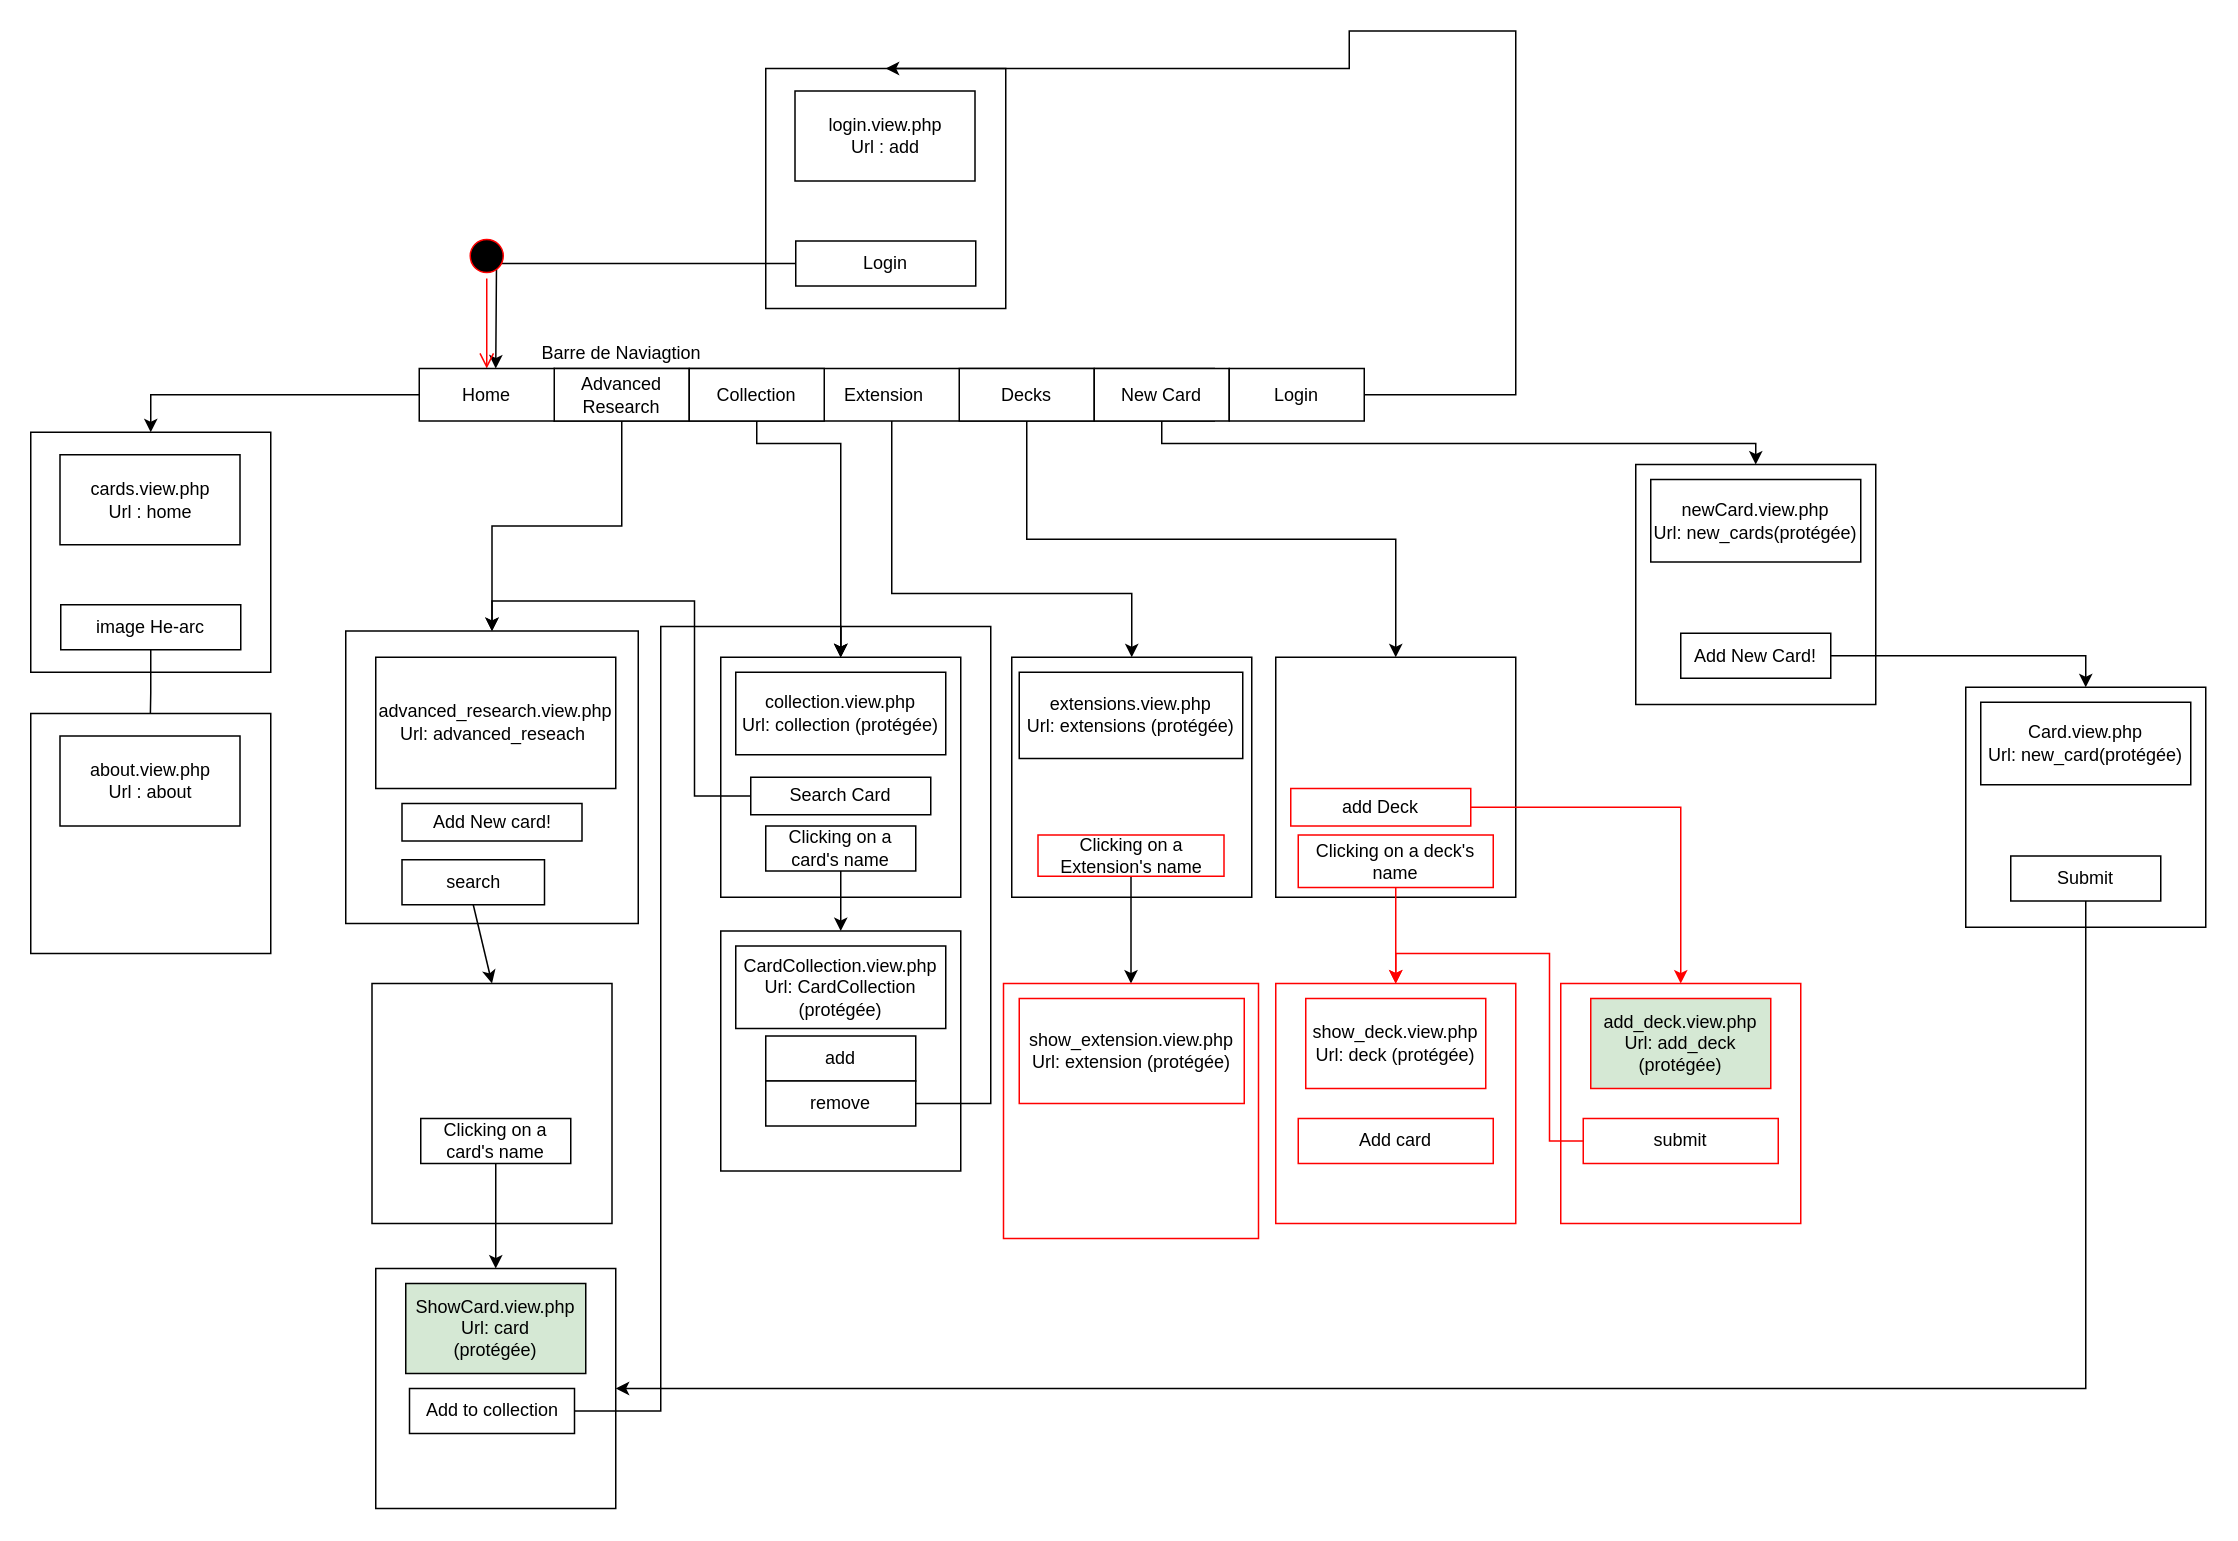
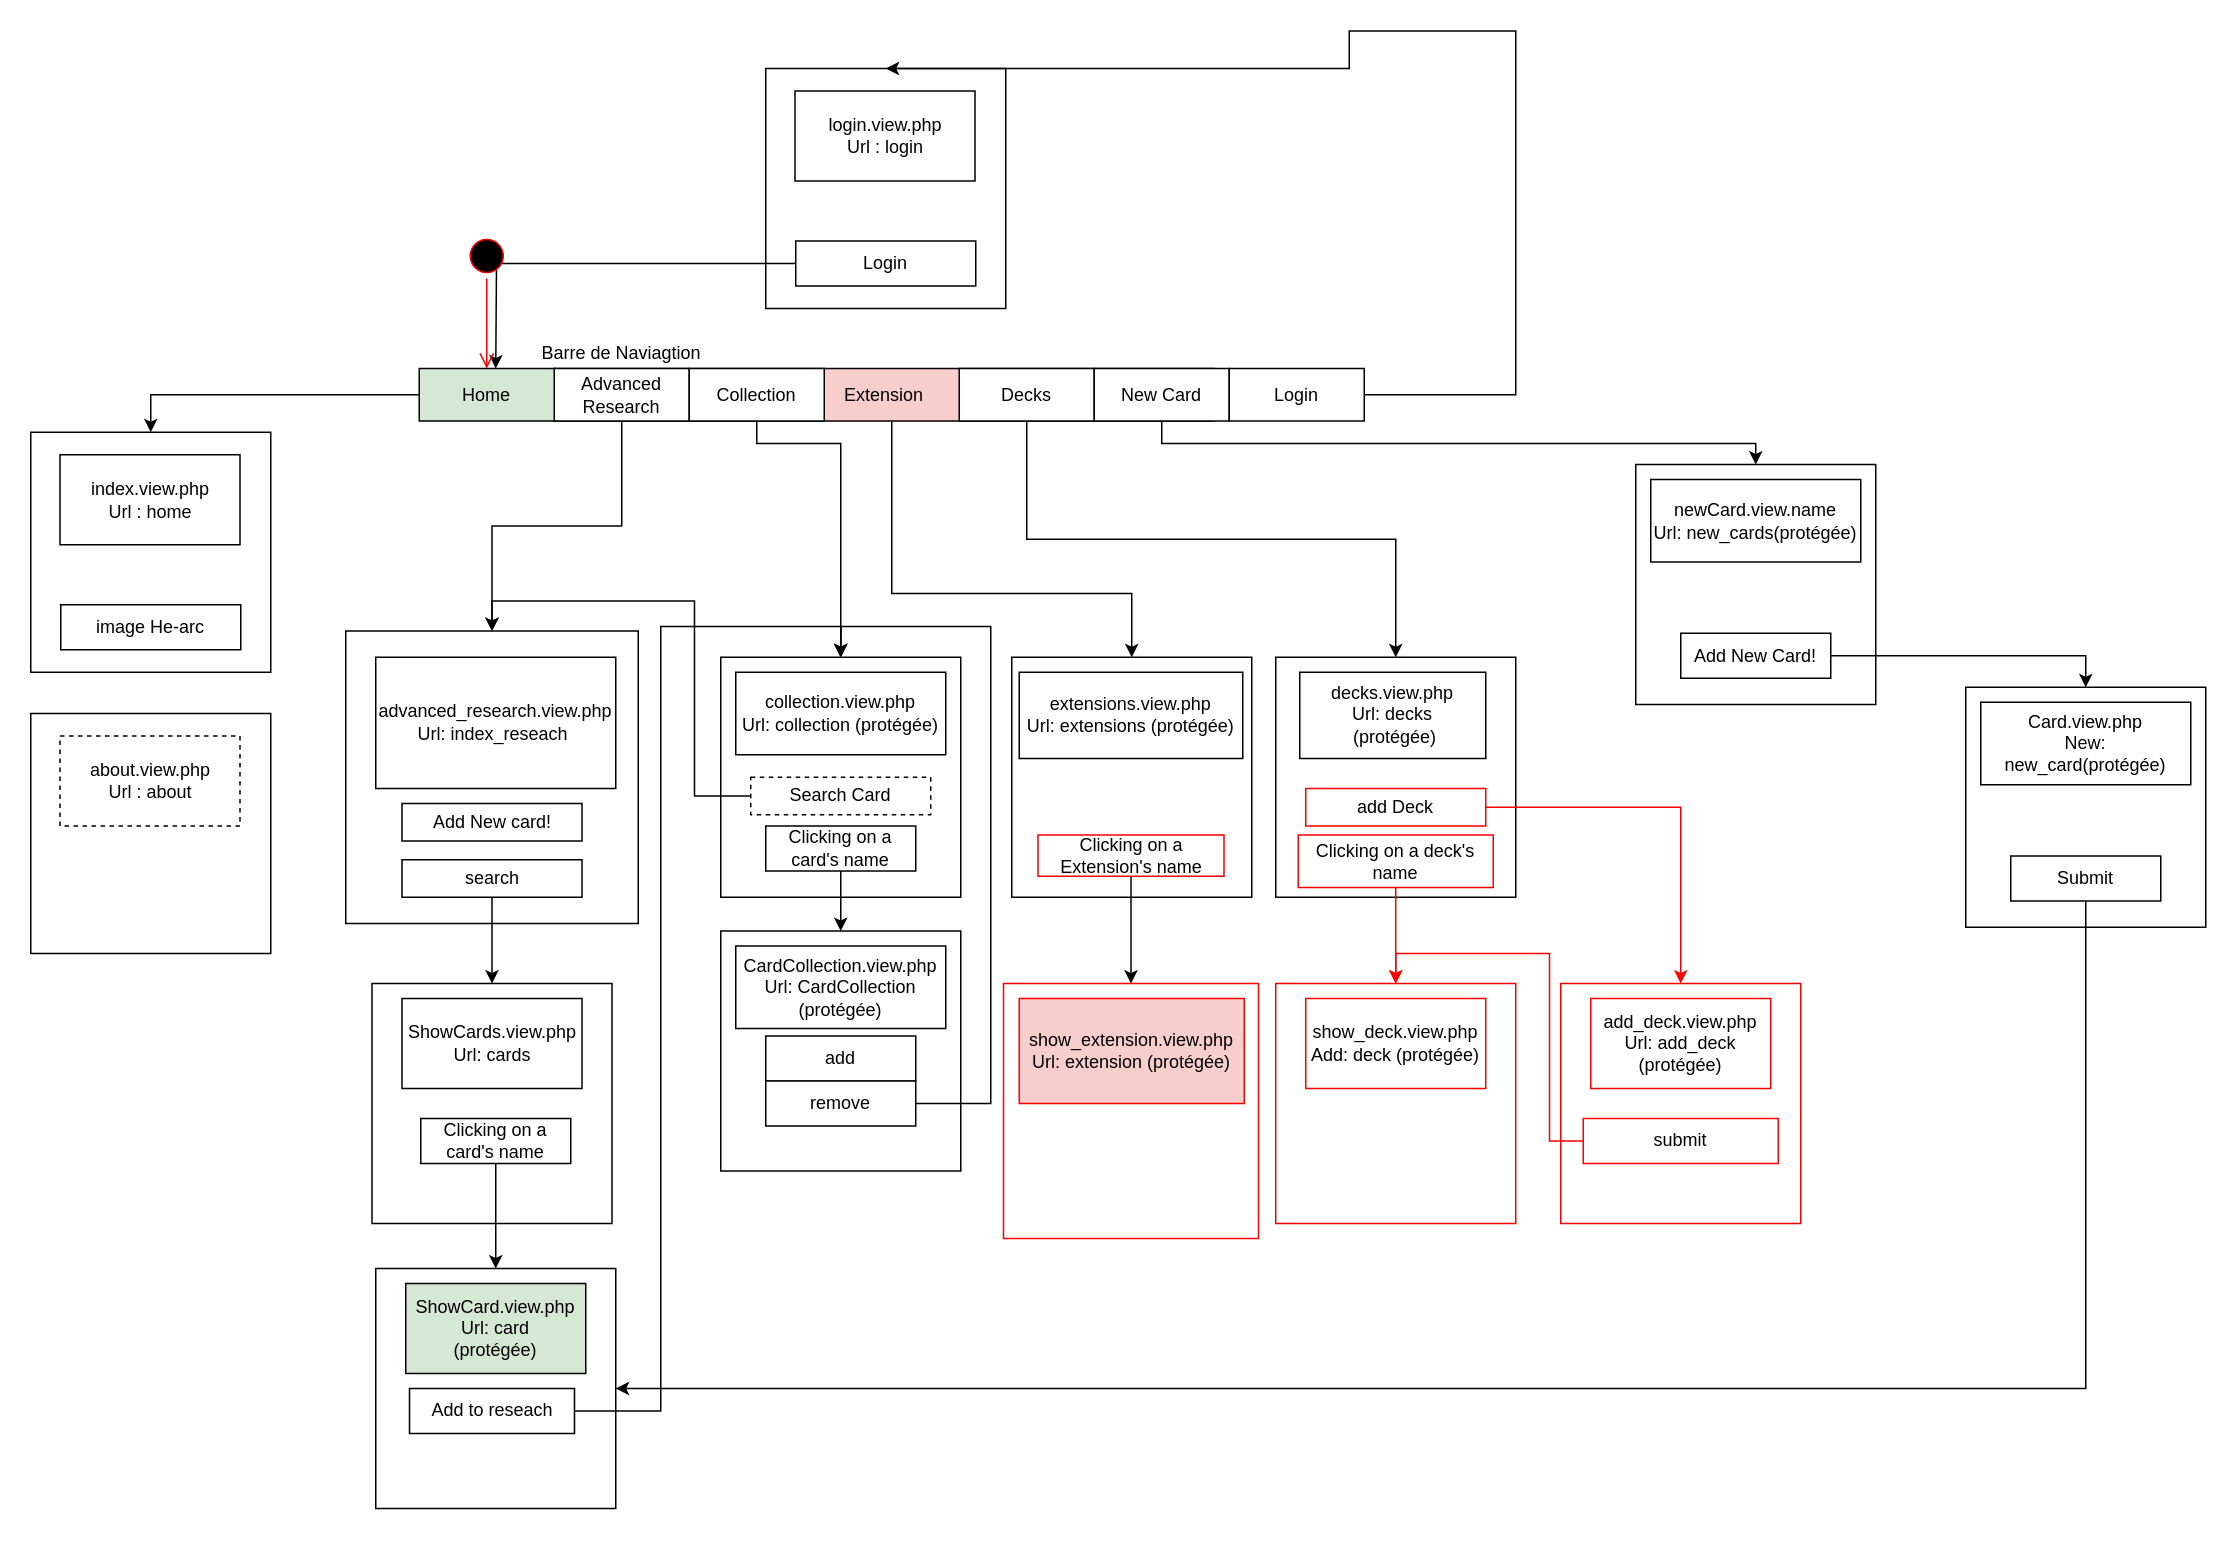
(886, 136) -> (886, 136)
(487, 395) -> (487, 395)
(884, 395) -> (884, 395)
(151, 500) -> (151, 500)
(1756, 521) -> (1756, 521)
(151, 682) -> none
none -> (1393, 715)
(496, 722) -> (496, 722)
(2086, 743) -> (2086, 743)
(150, 781) -> (150, 781)
(841, 796) -> (841, 796)
(1381, 807) -> (1396, 807)
(473, 882) -> (492, 878)
none -> (492, 1043)
(1396, 1043) -> (1396, 1043)
(1681, 1043) -> (1681, 1043)
(1132, 1051) -> (1132, 1051)
(1396, 1141) -> none
(493, 1411) -> (493, 1411)
